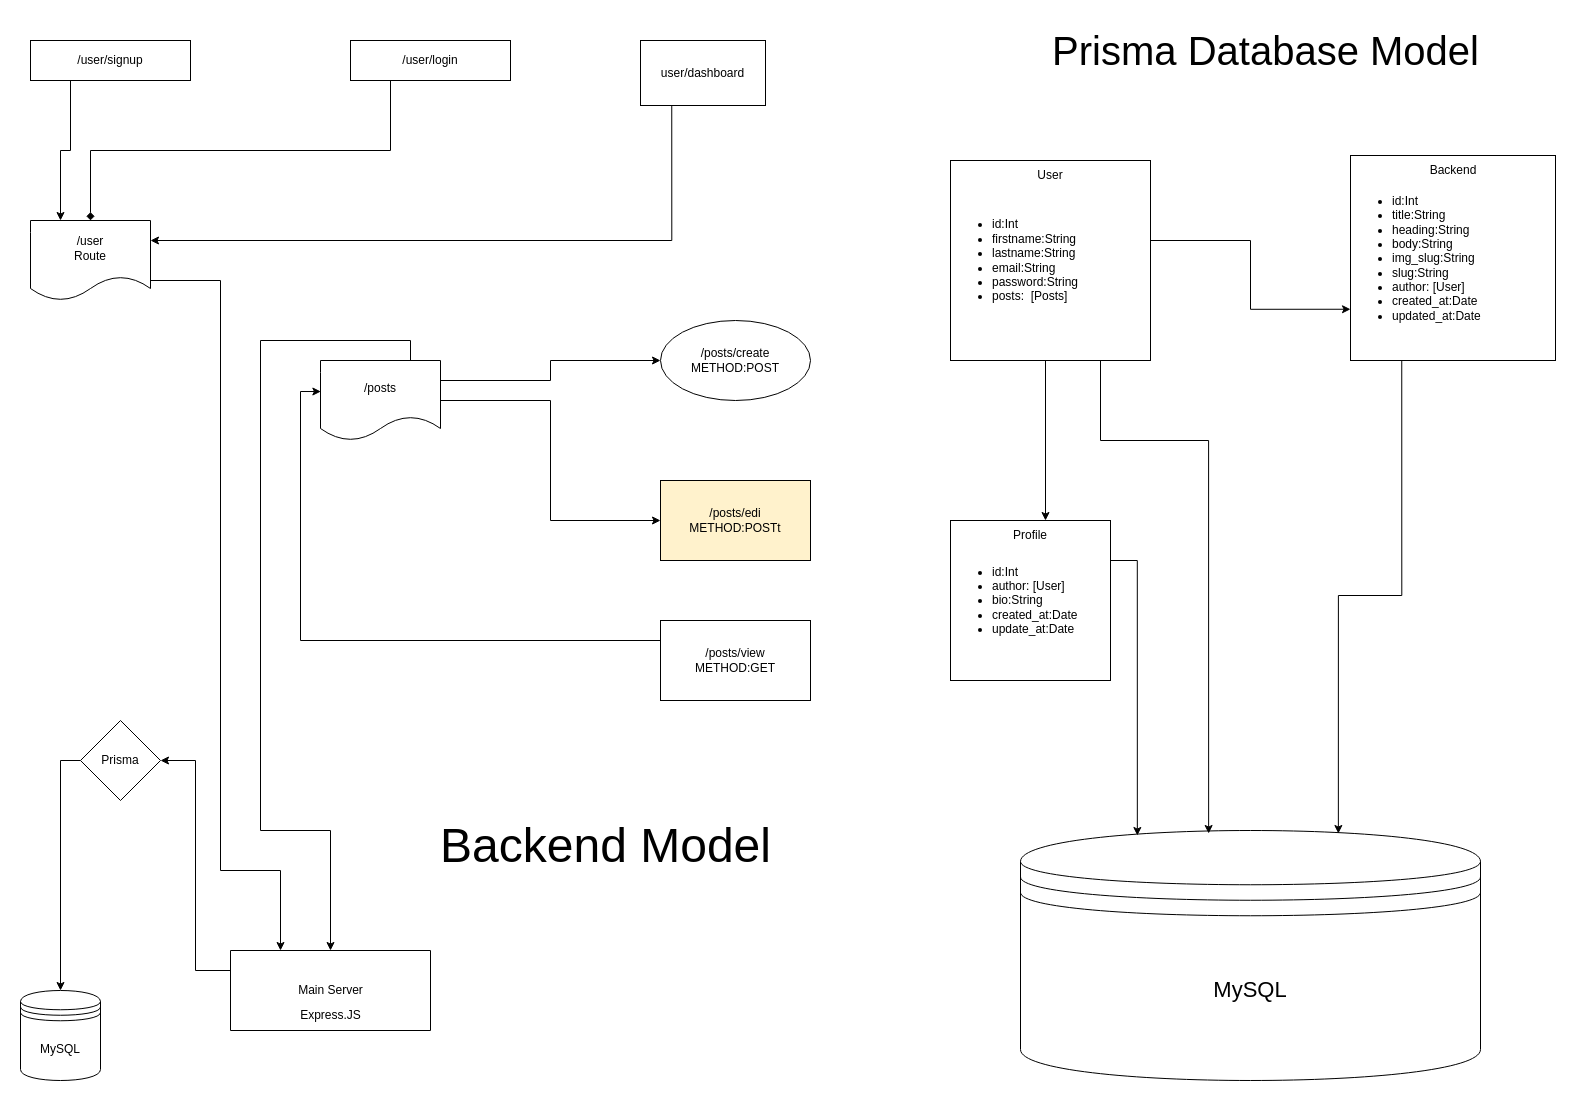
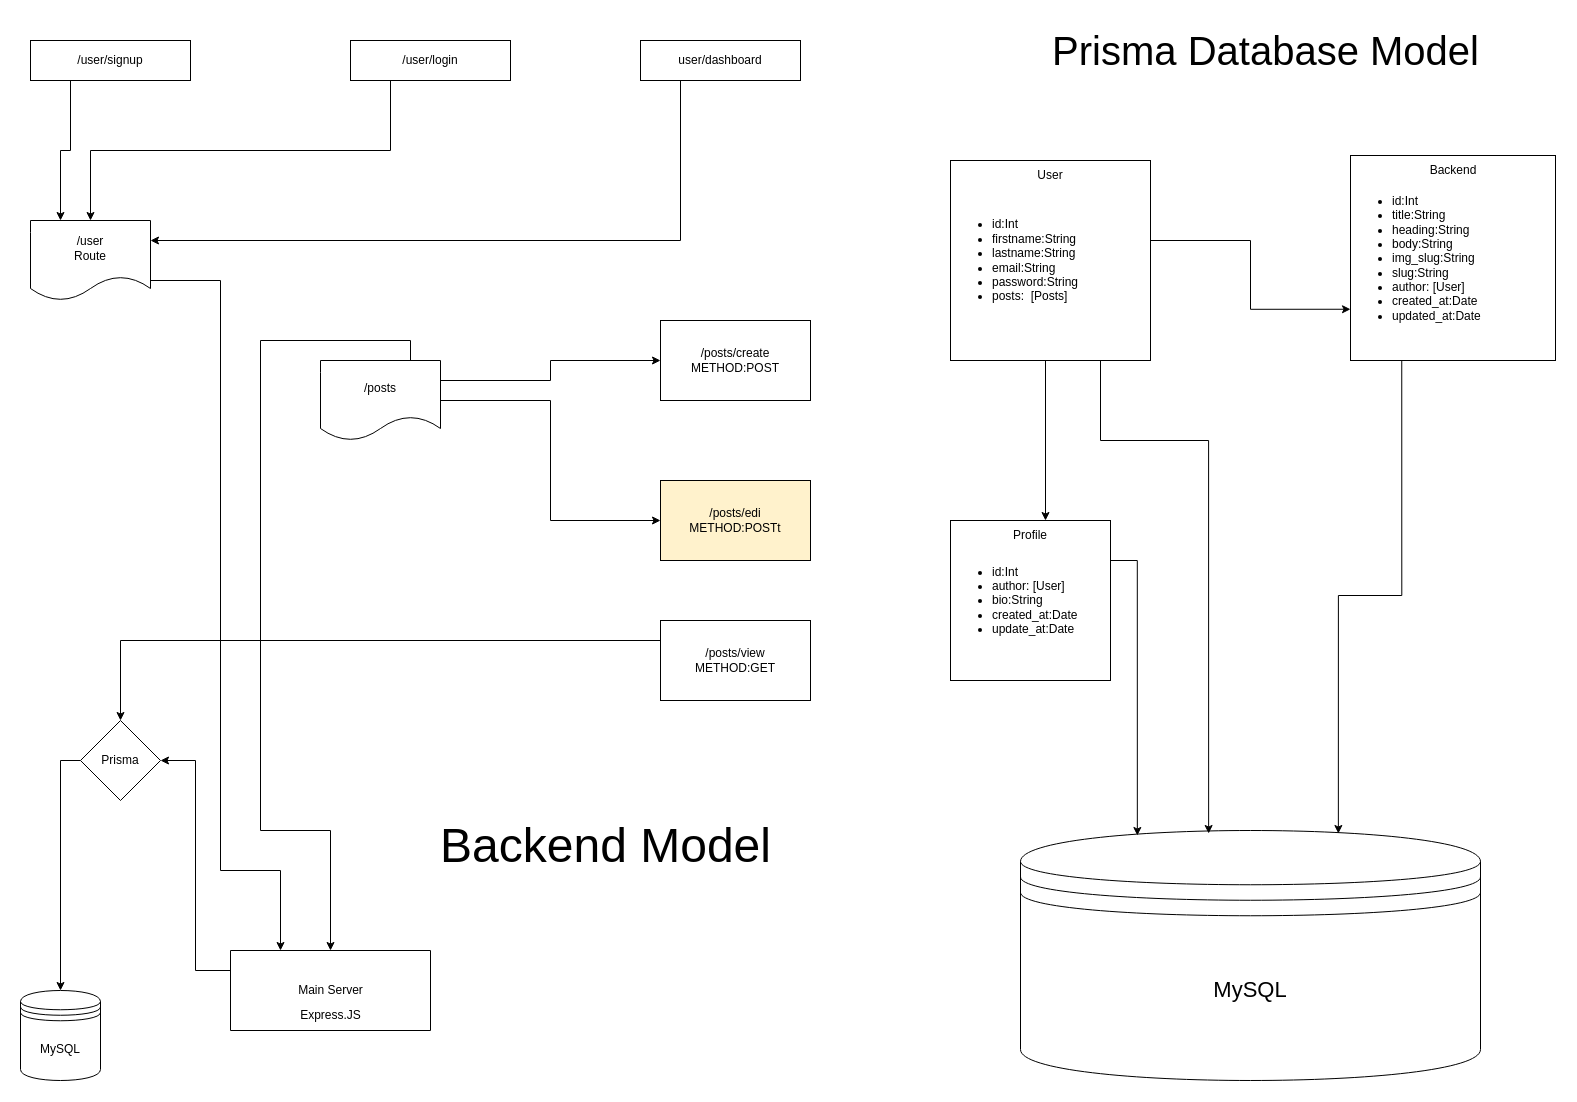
(703, 73) -> (721, 61)
(91, 212) -> (91, 212)
(736, 361) -> (736, 361)
(301, 511) -> (176, 641)
